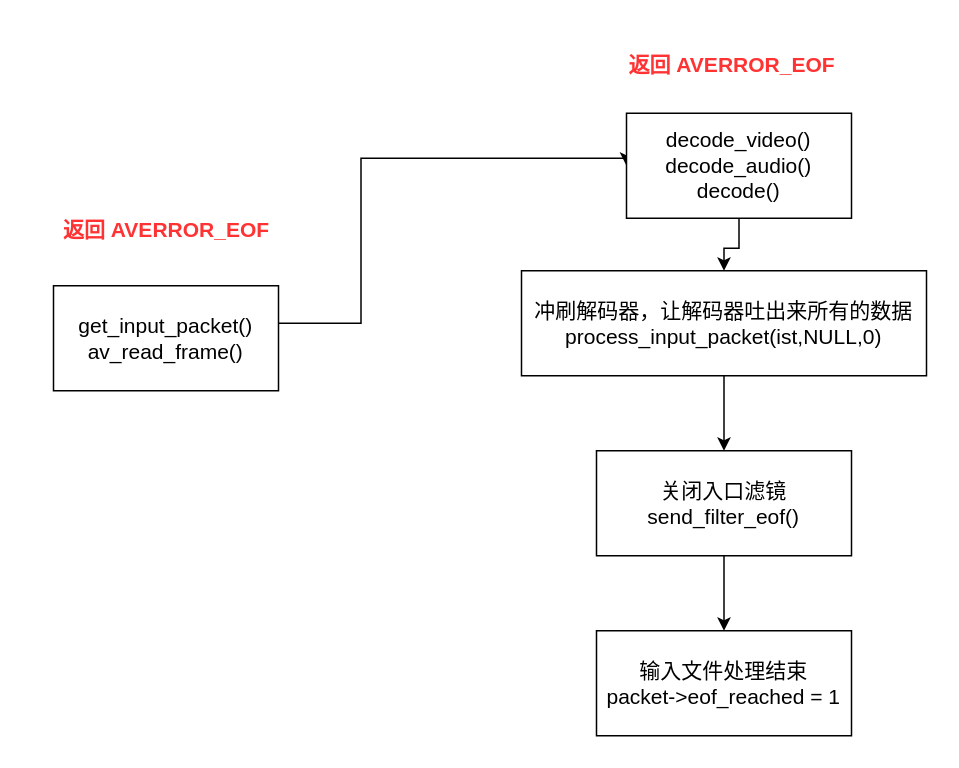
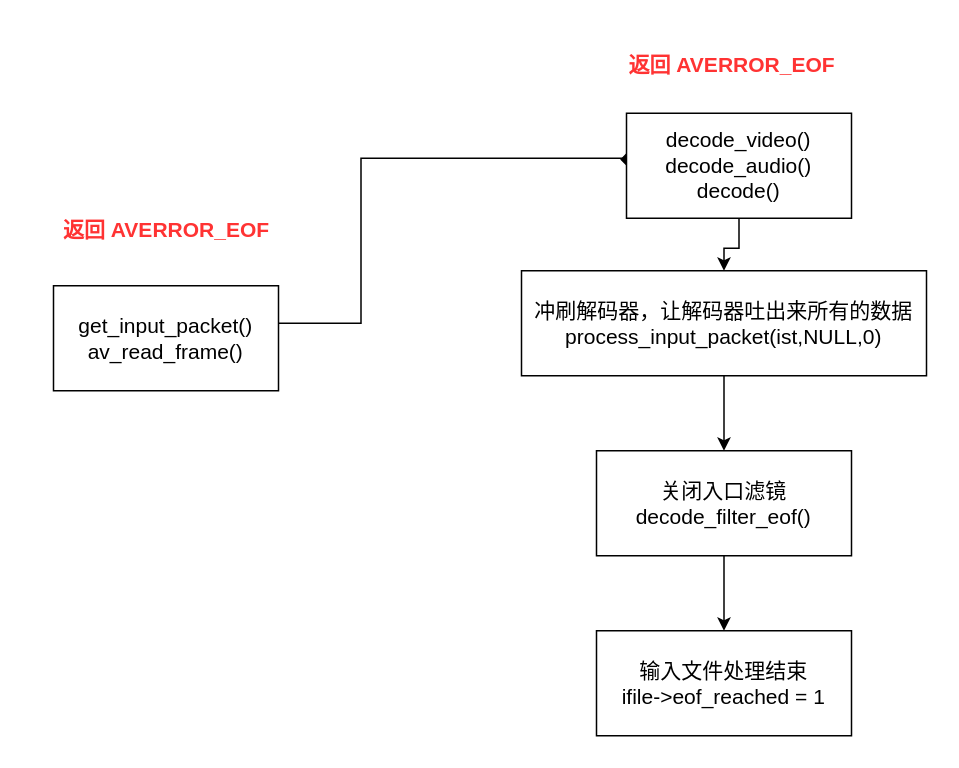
(623, 158) -> (624, 158)
(724, 503) -> (724, 503)
(724, 683) -> (724, 683)
